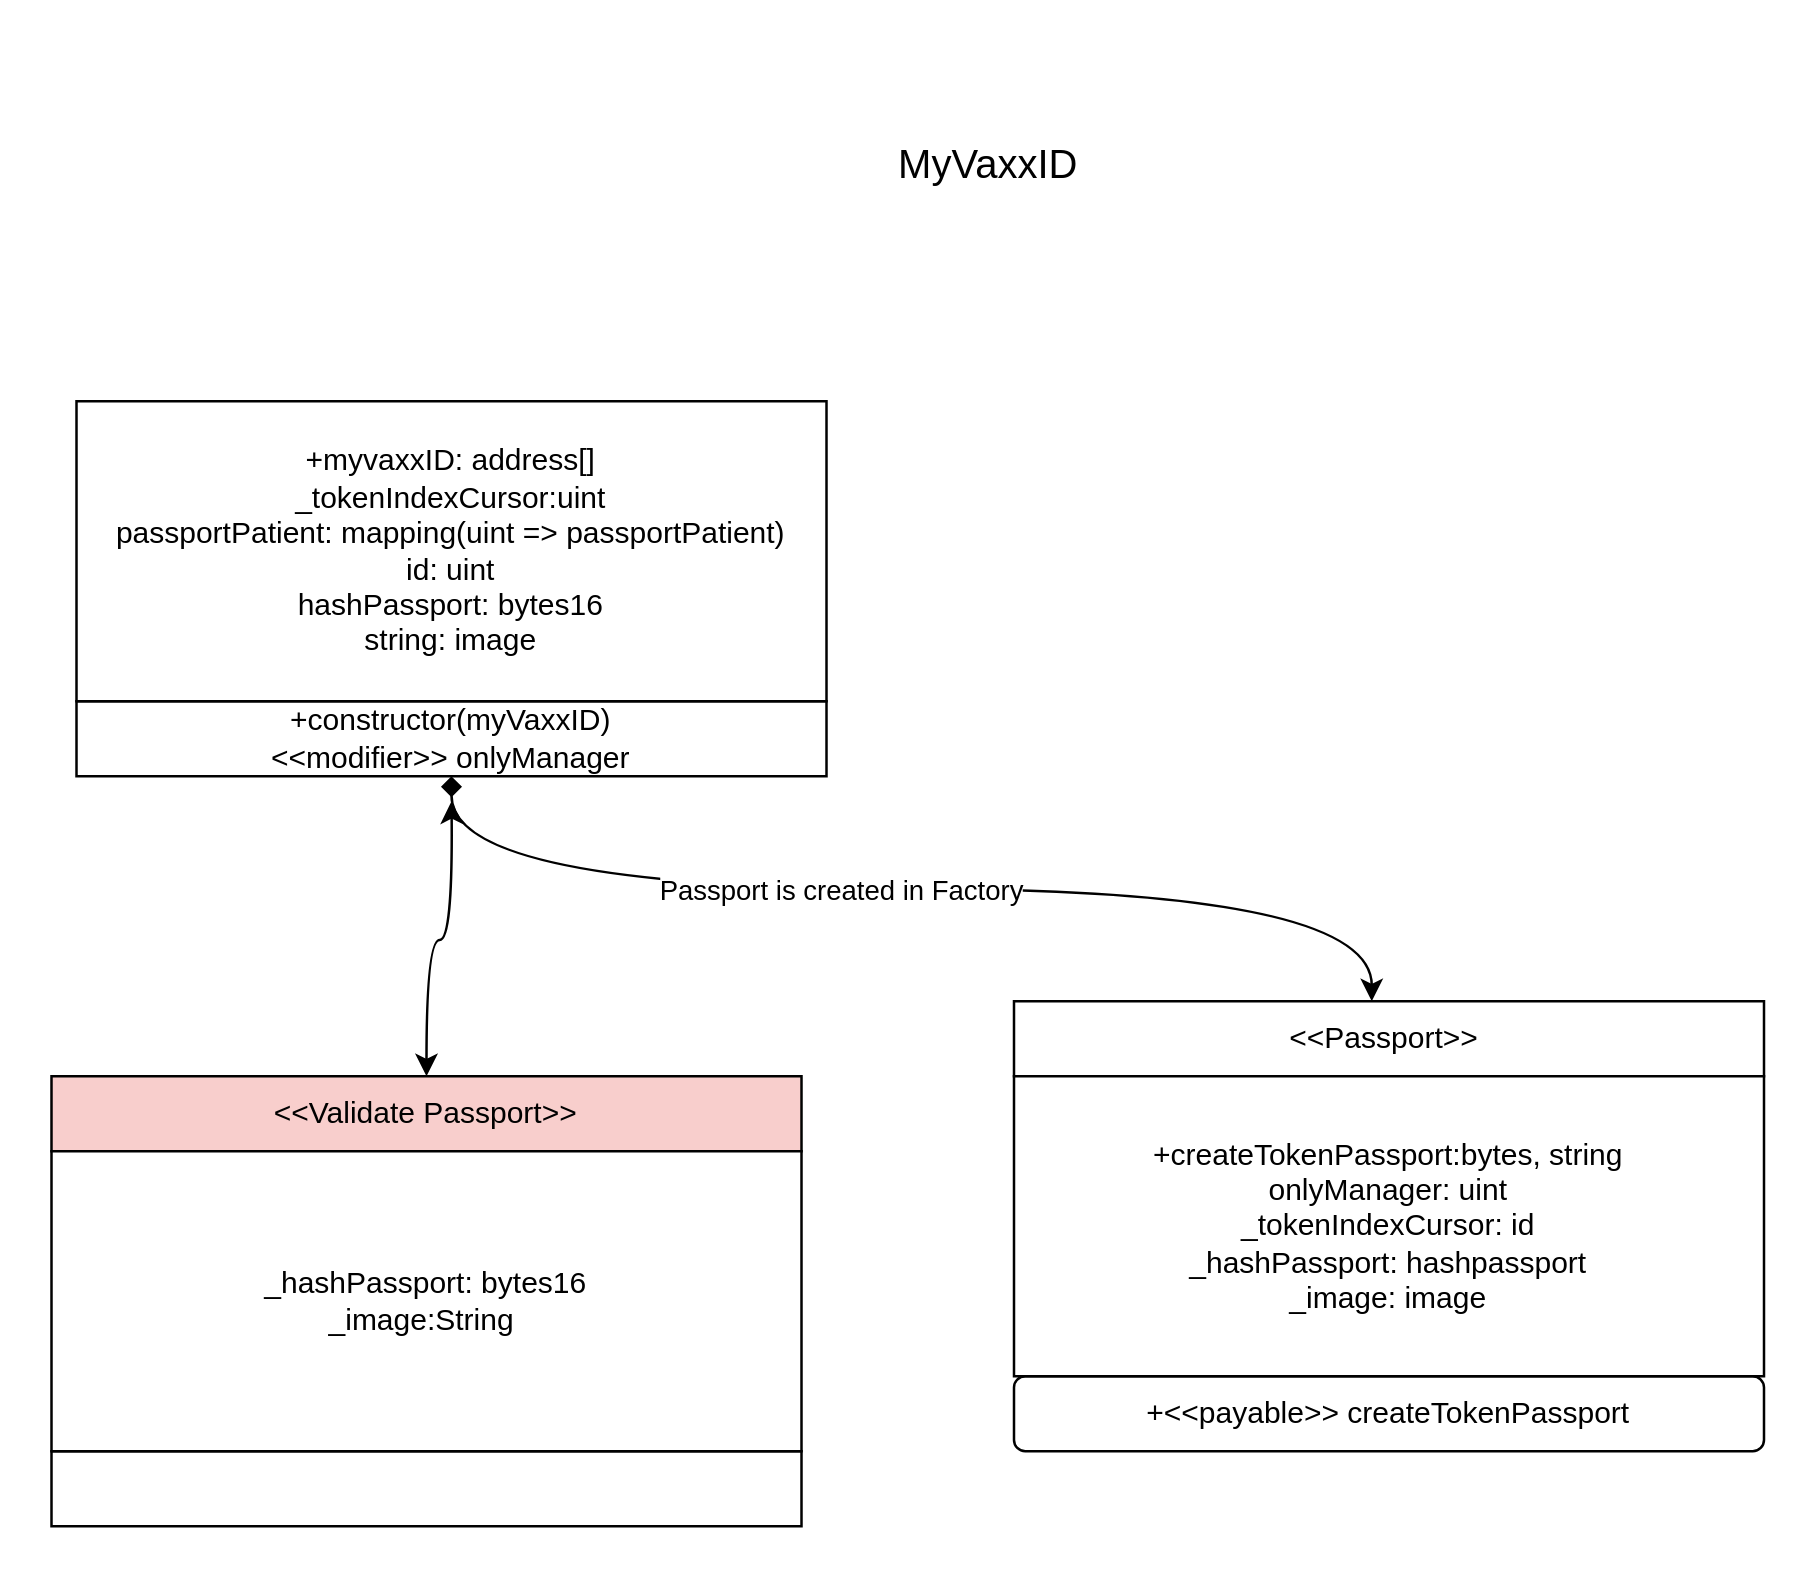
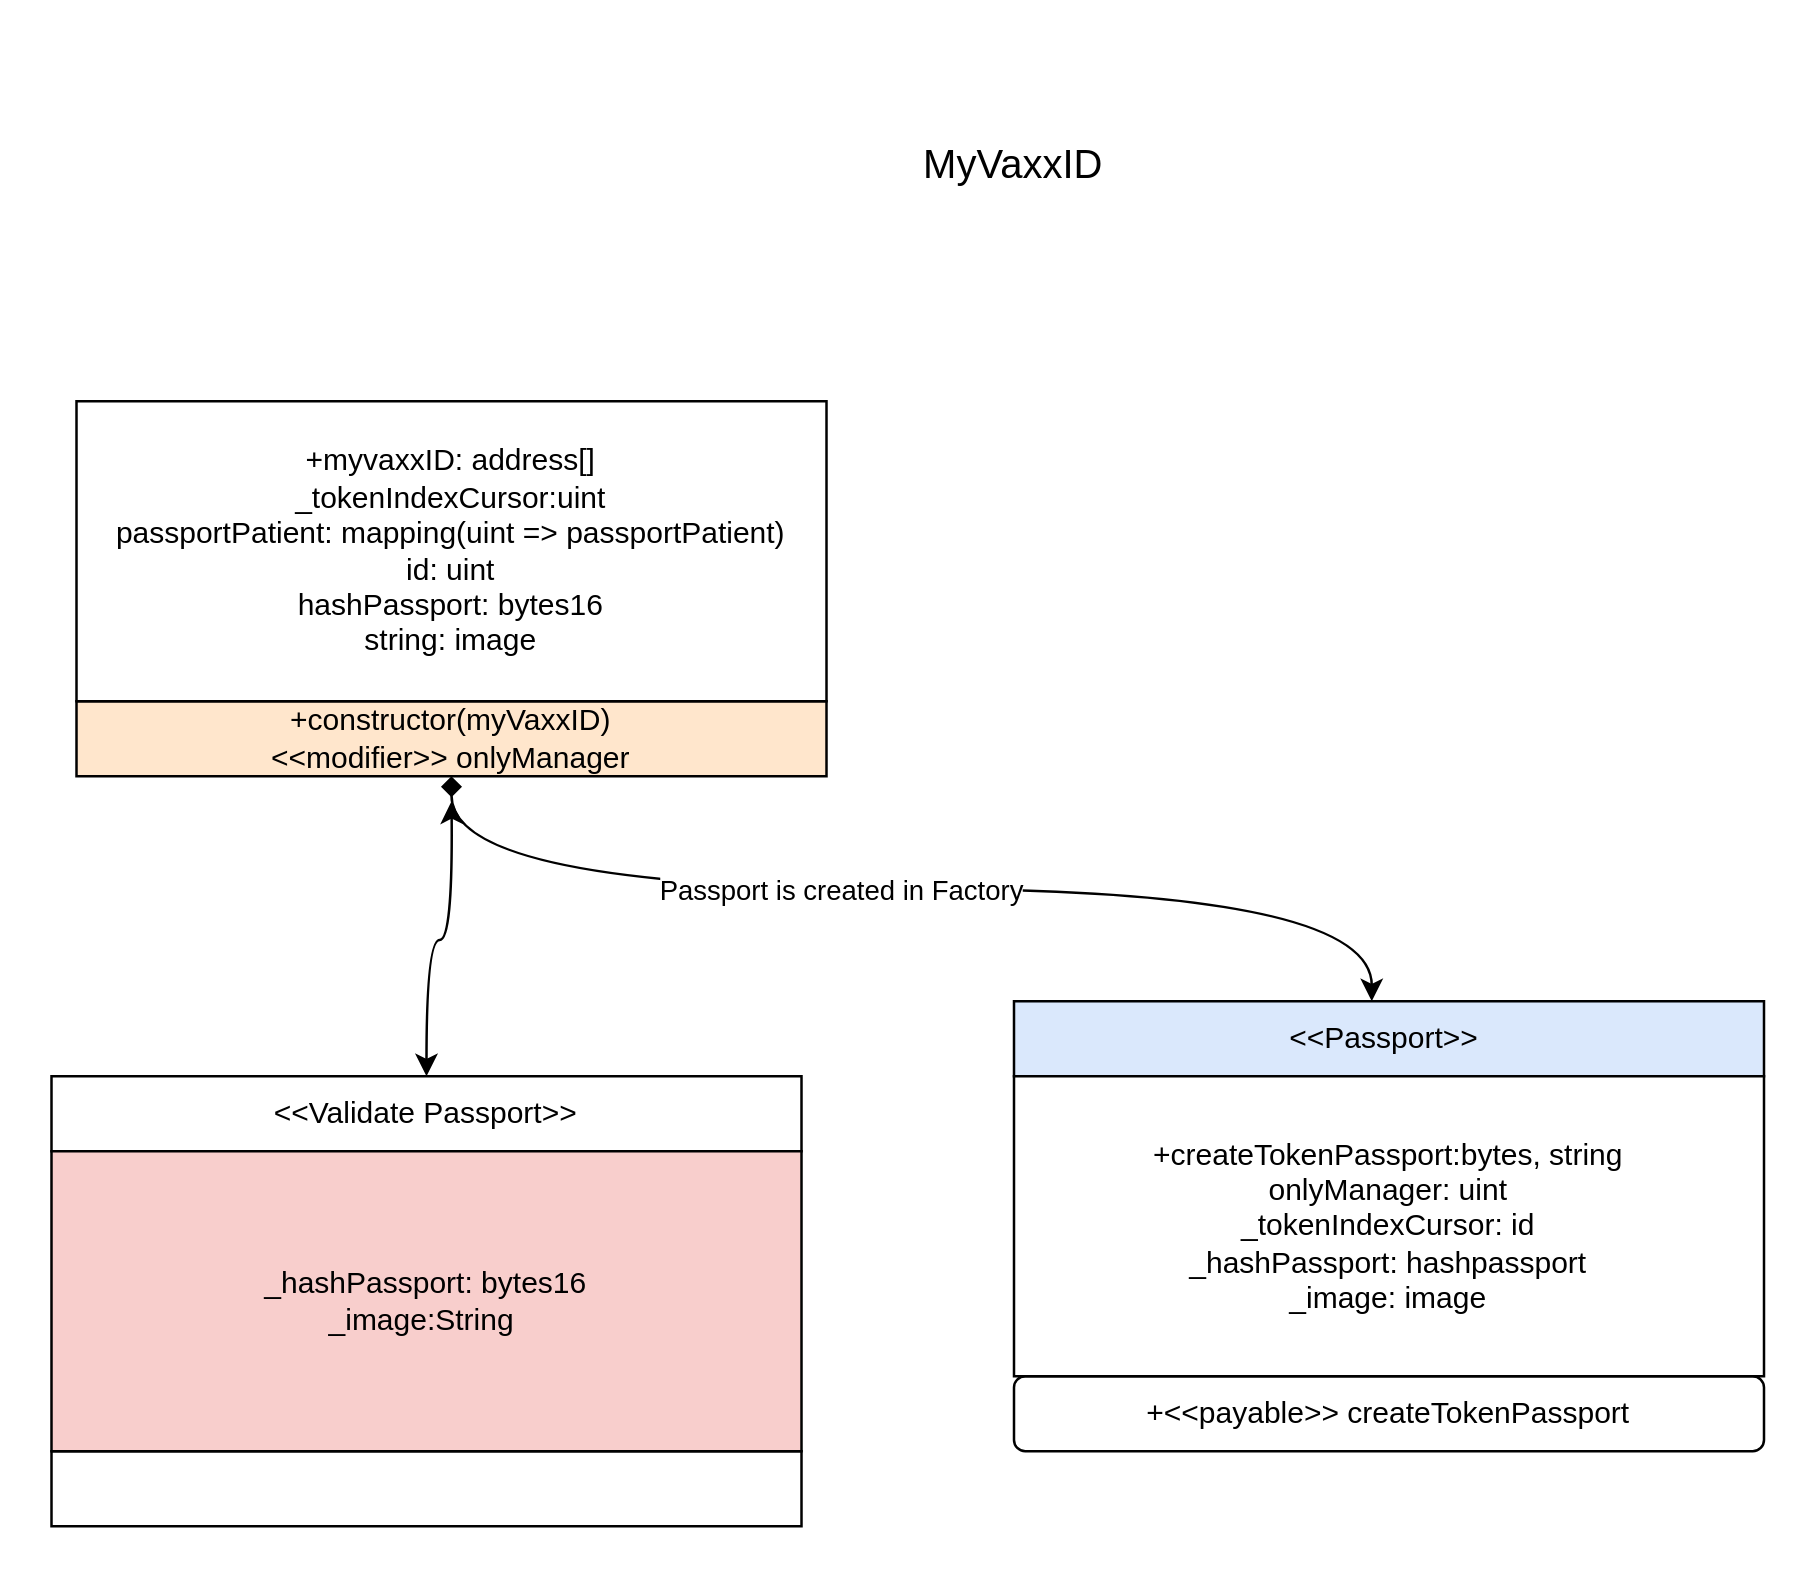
(989, 164) -> (1014, 164)
(451, 739) -> (451, 739)
(1389, 1039) -> (1389, 1039)
(426, 1114) -> (426, 1114)
(426, 1301) -> (426, 1301)
